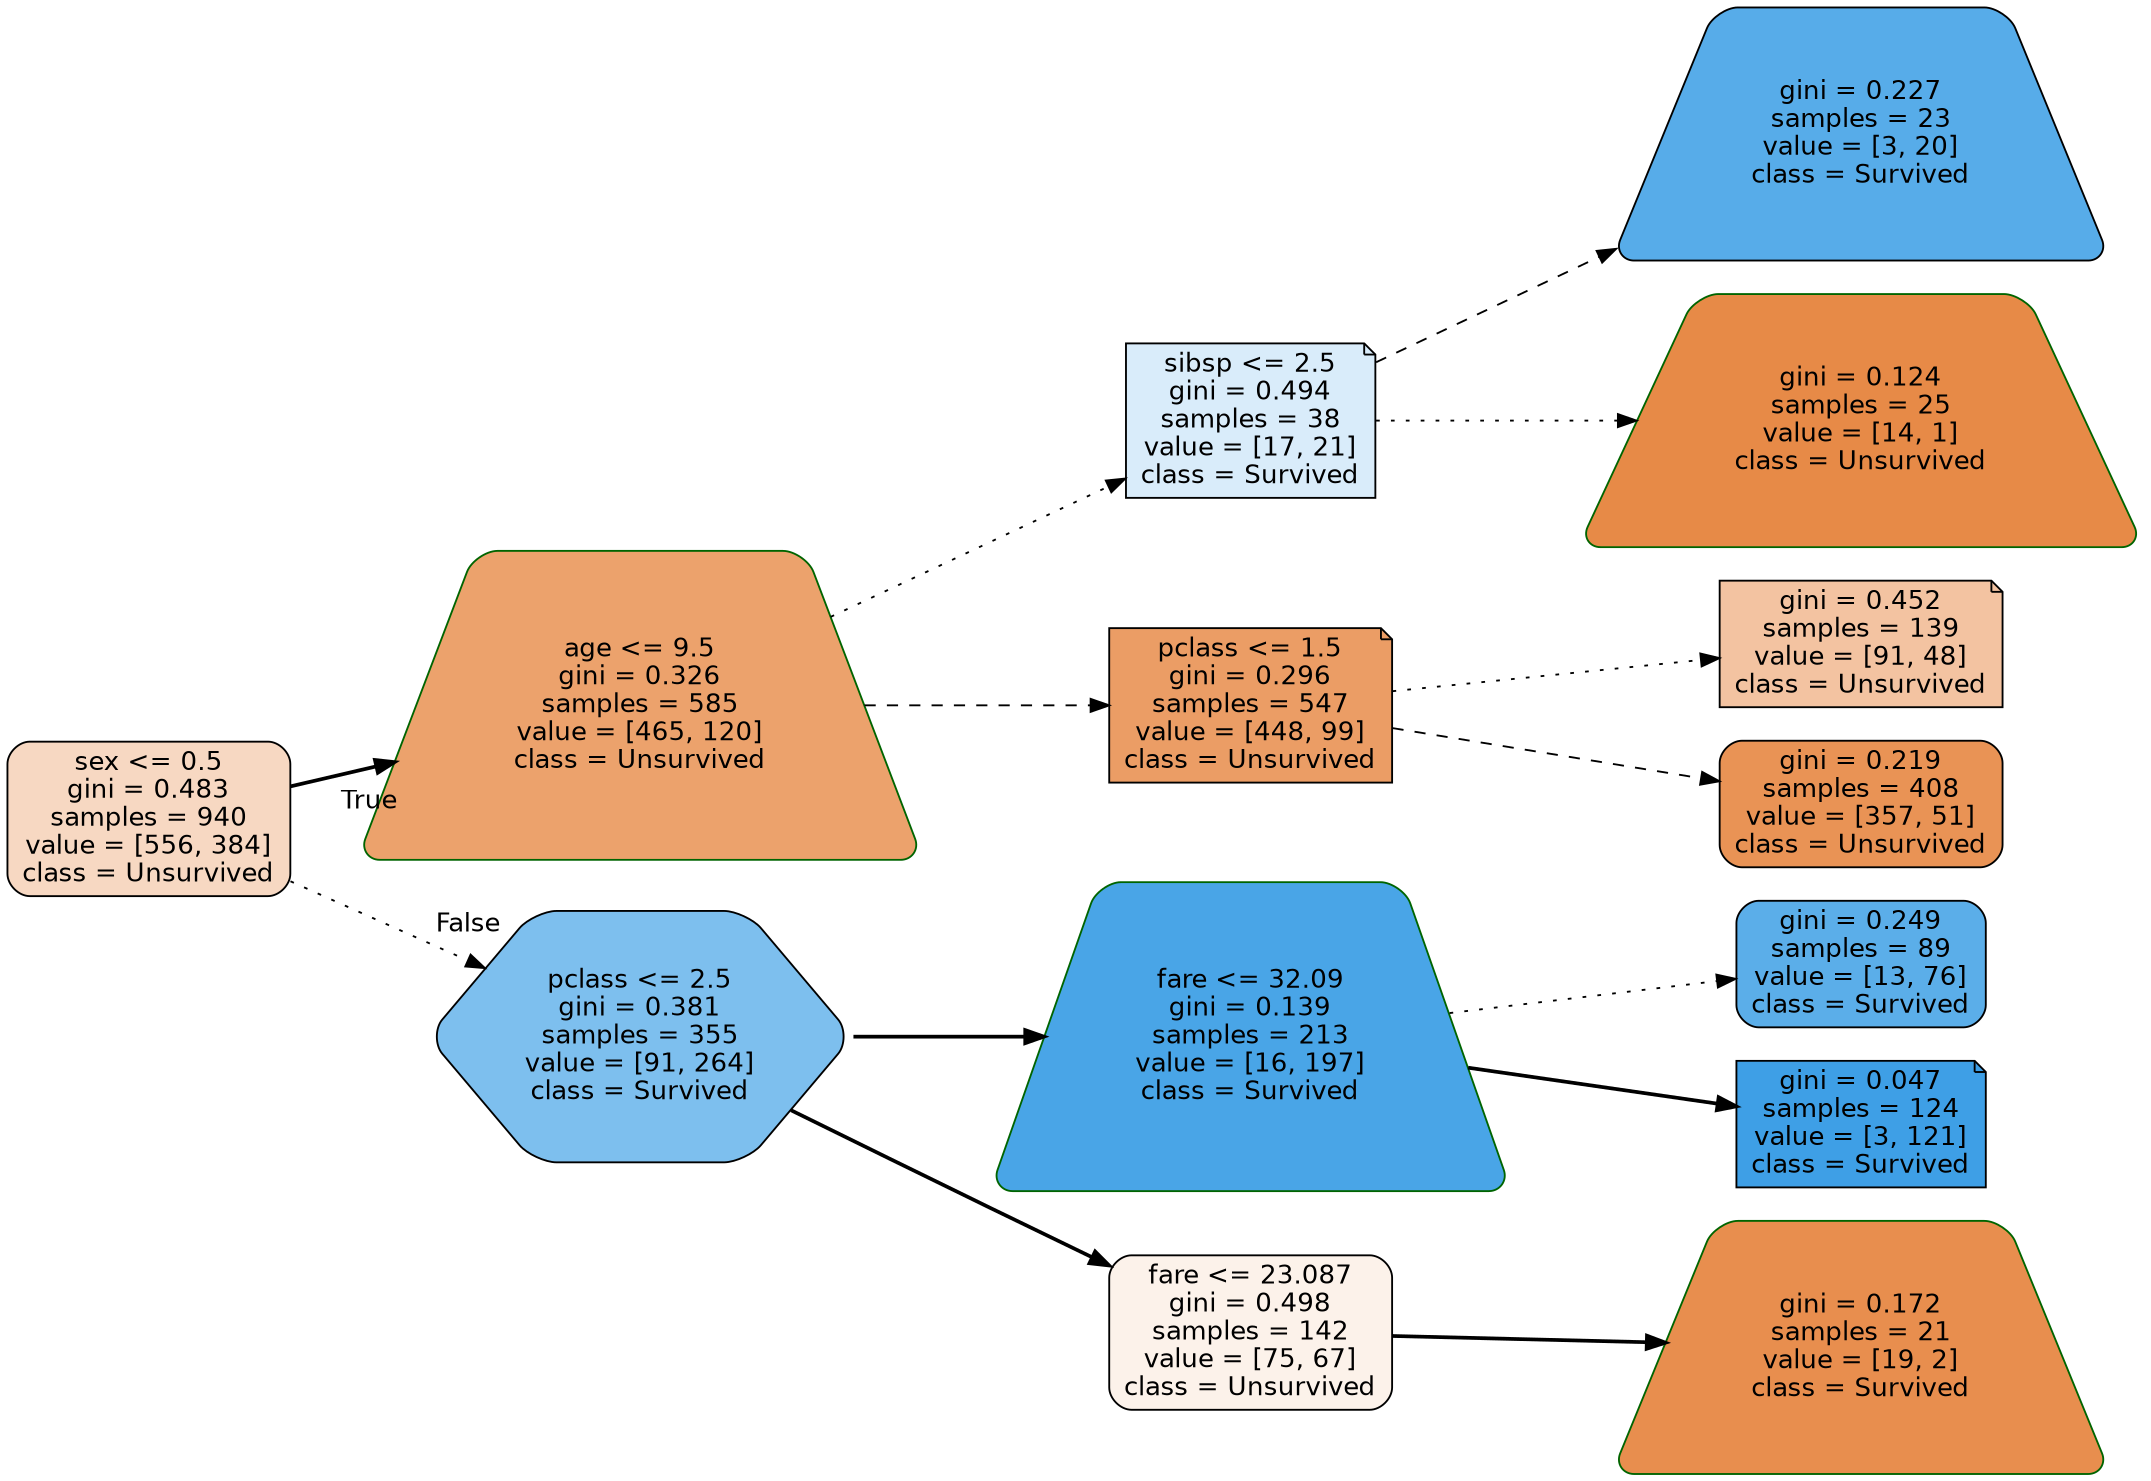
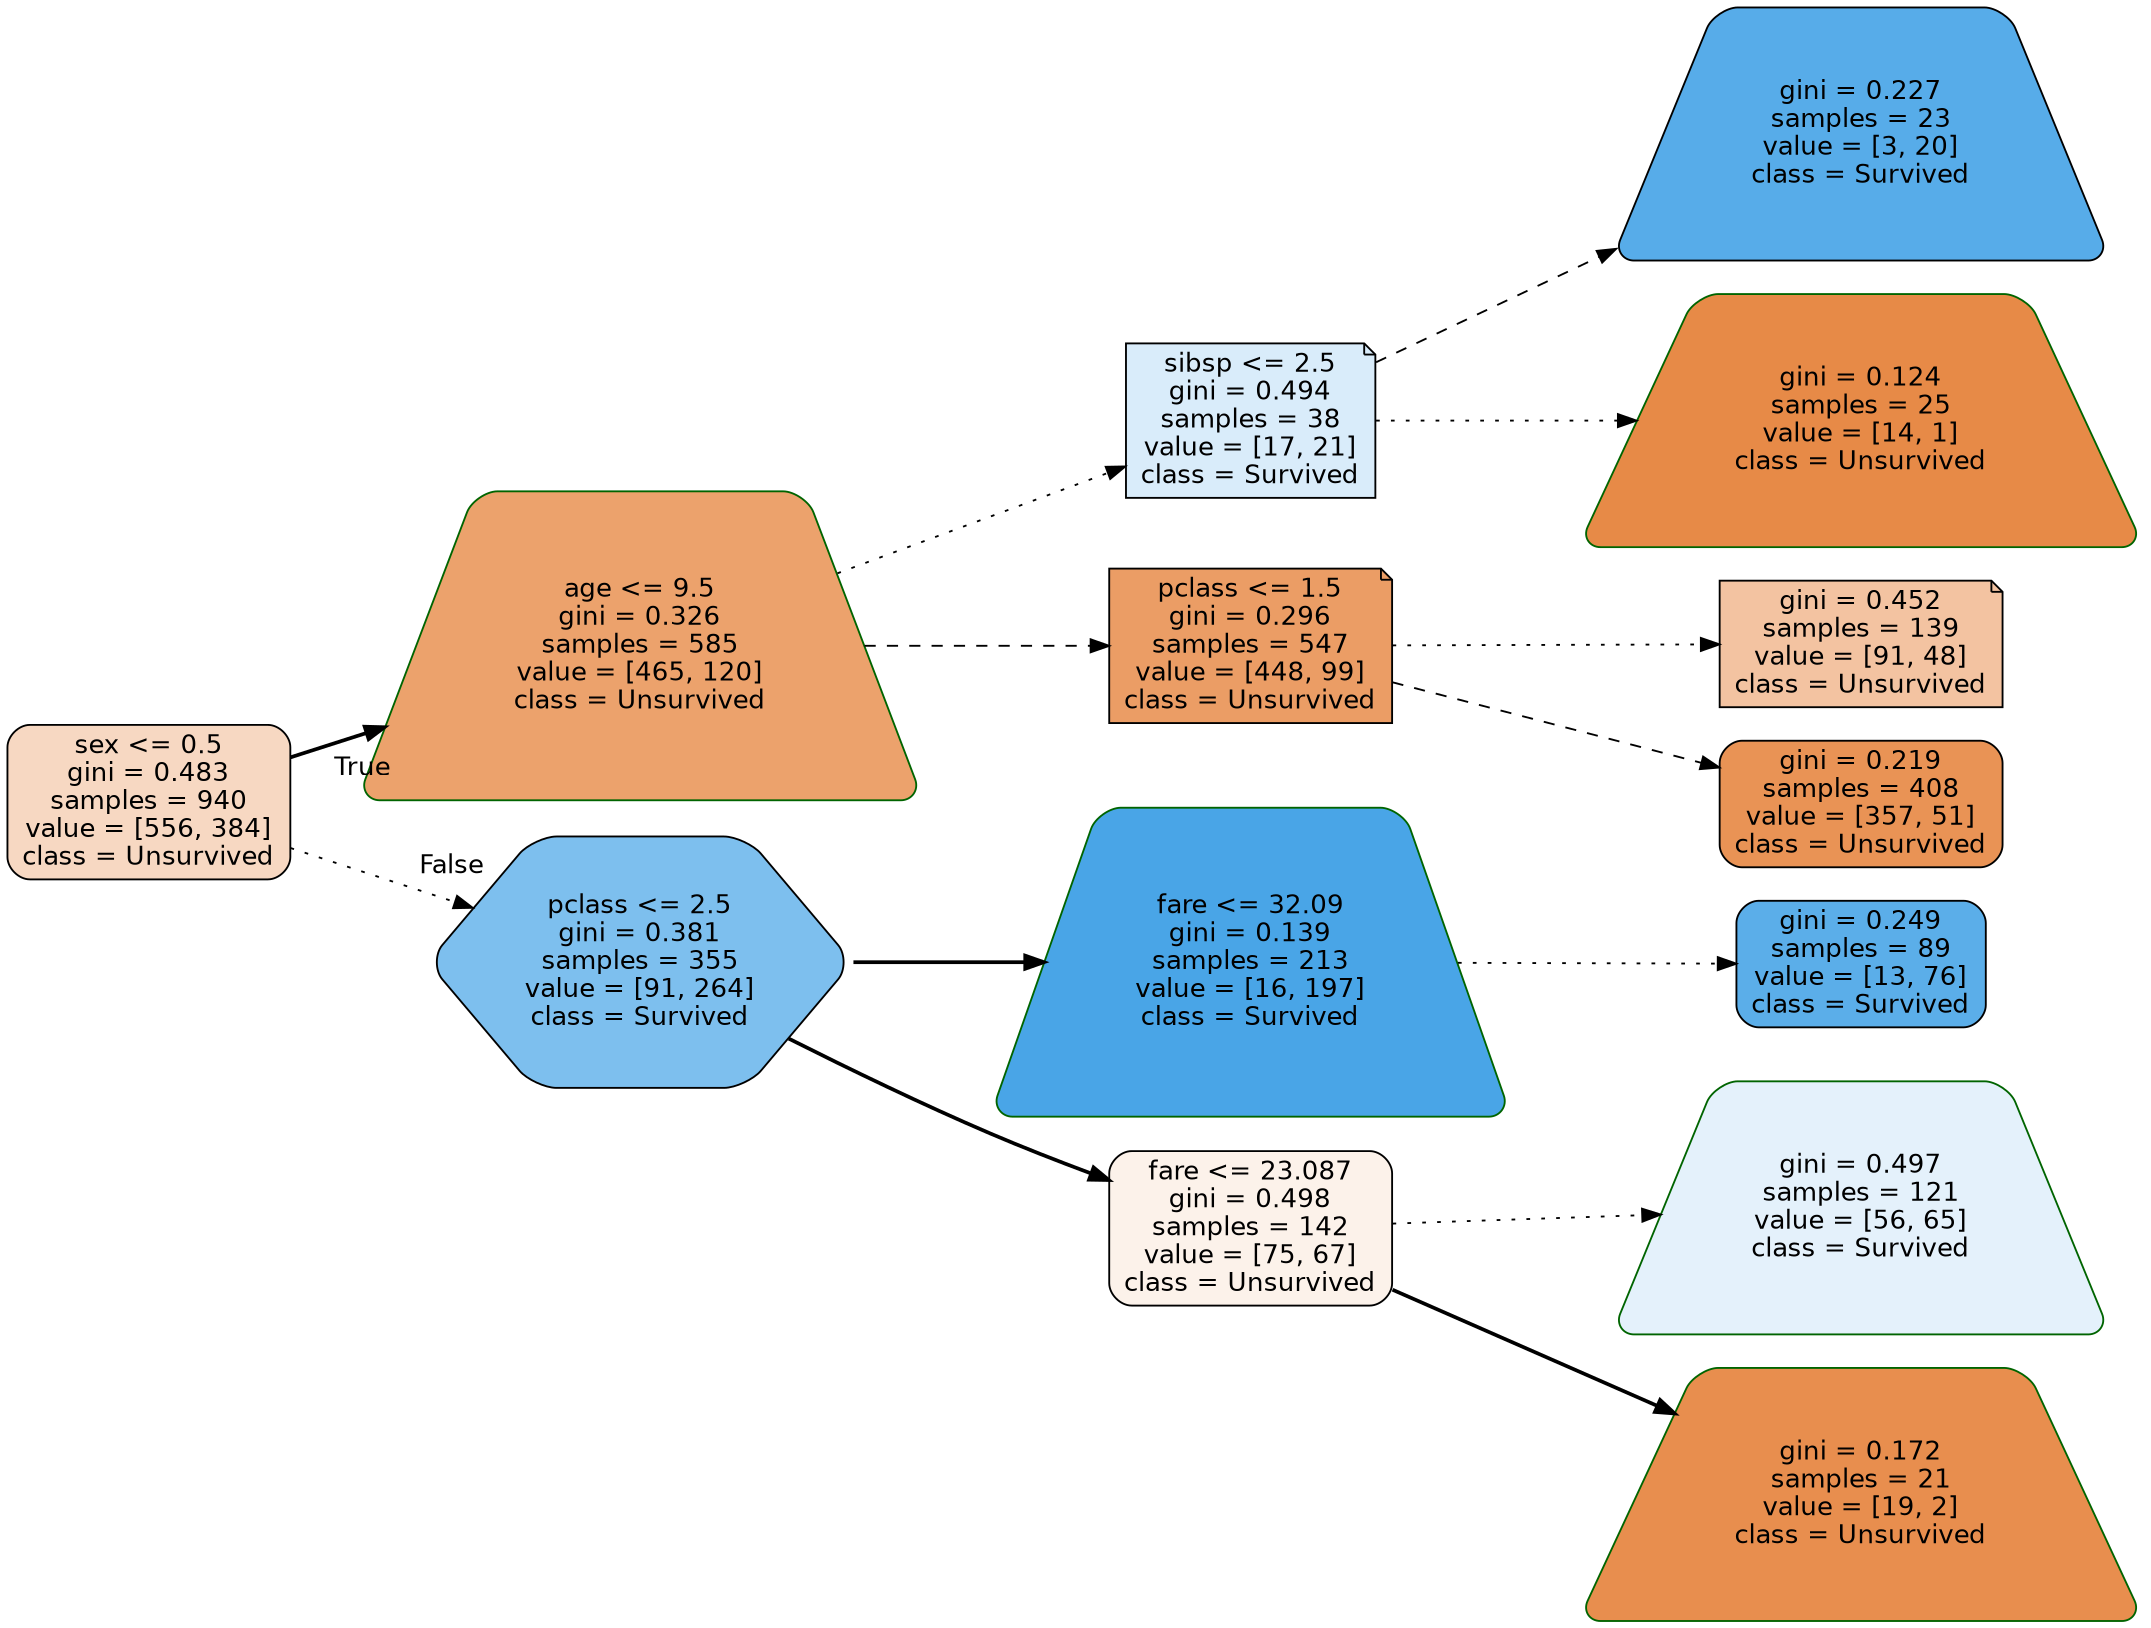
(1861, 1124) -> none
none -> (1861, 1208)
(1861, 1347) -> (1861, 1494)
